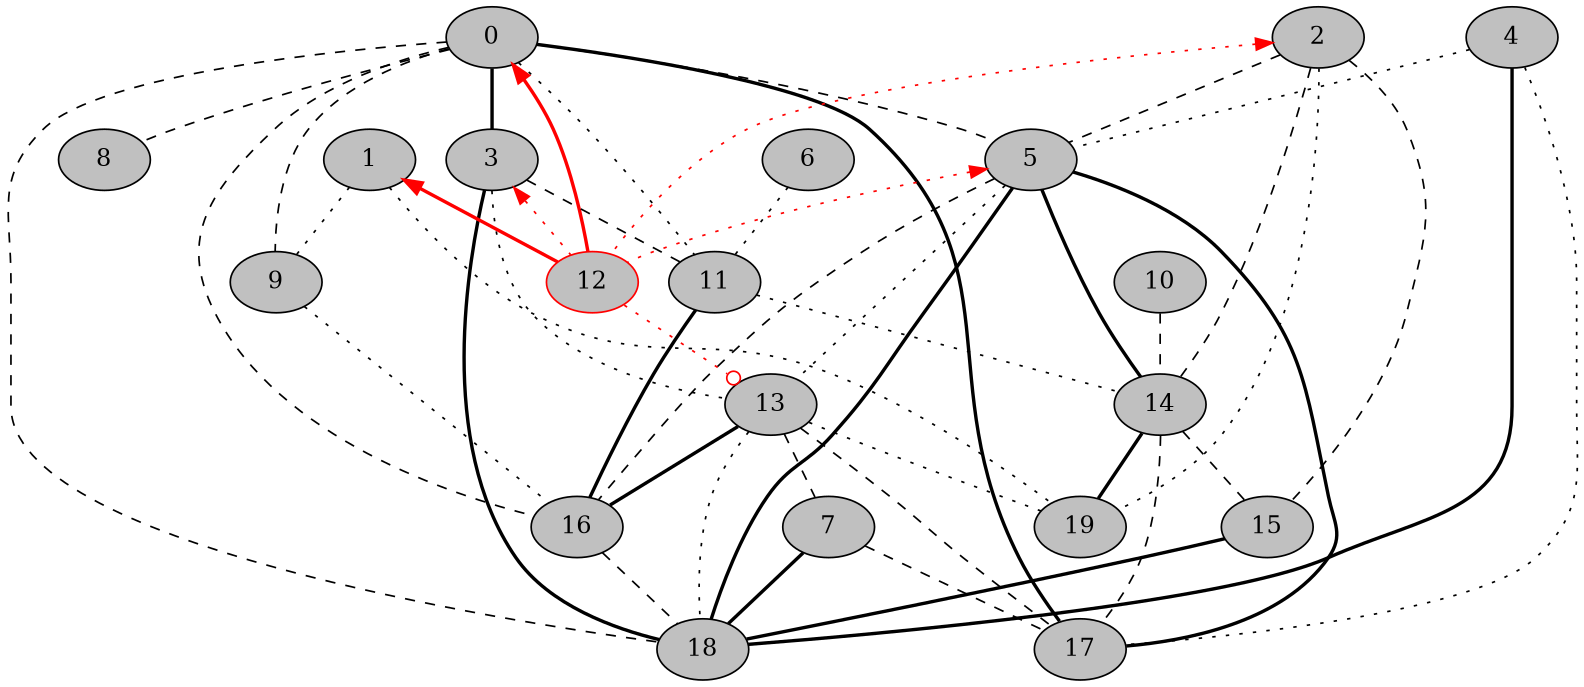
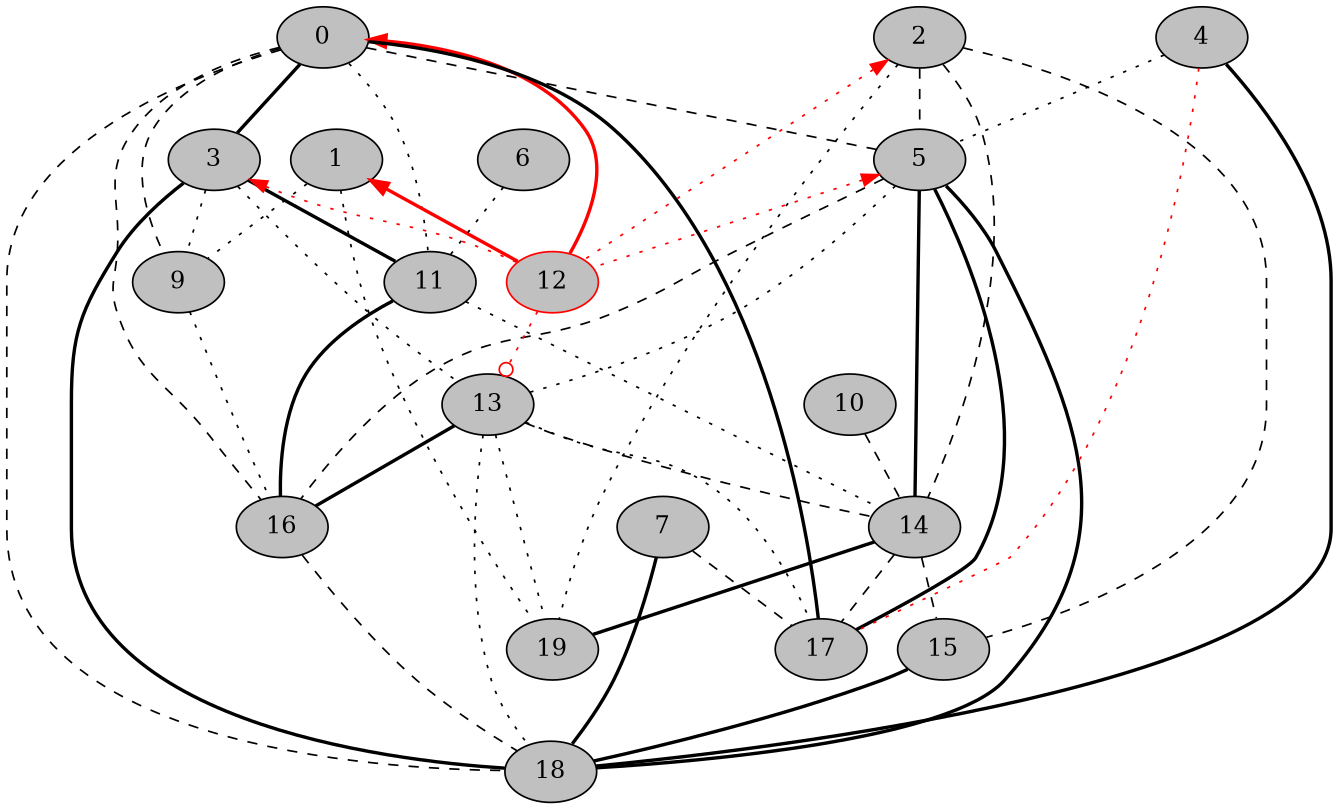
(104, 160) -> none
none -> (196, 221)
(604, 221) -> (322, 221)
(804, 475) -> (723, 482)
(1563, 524) -> (1107, 405)
(926, 526) -> (721, 494)
